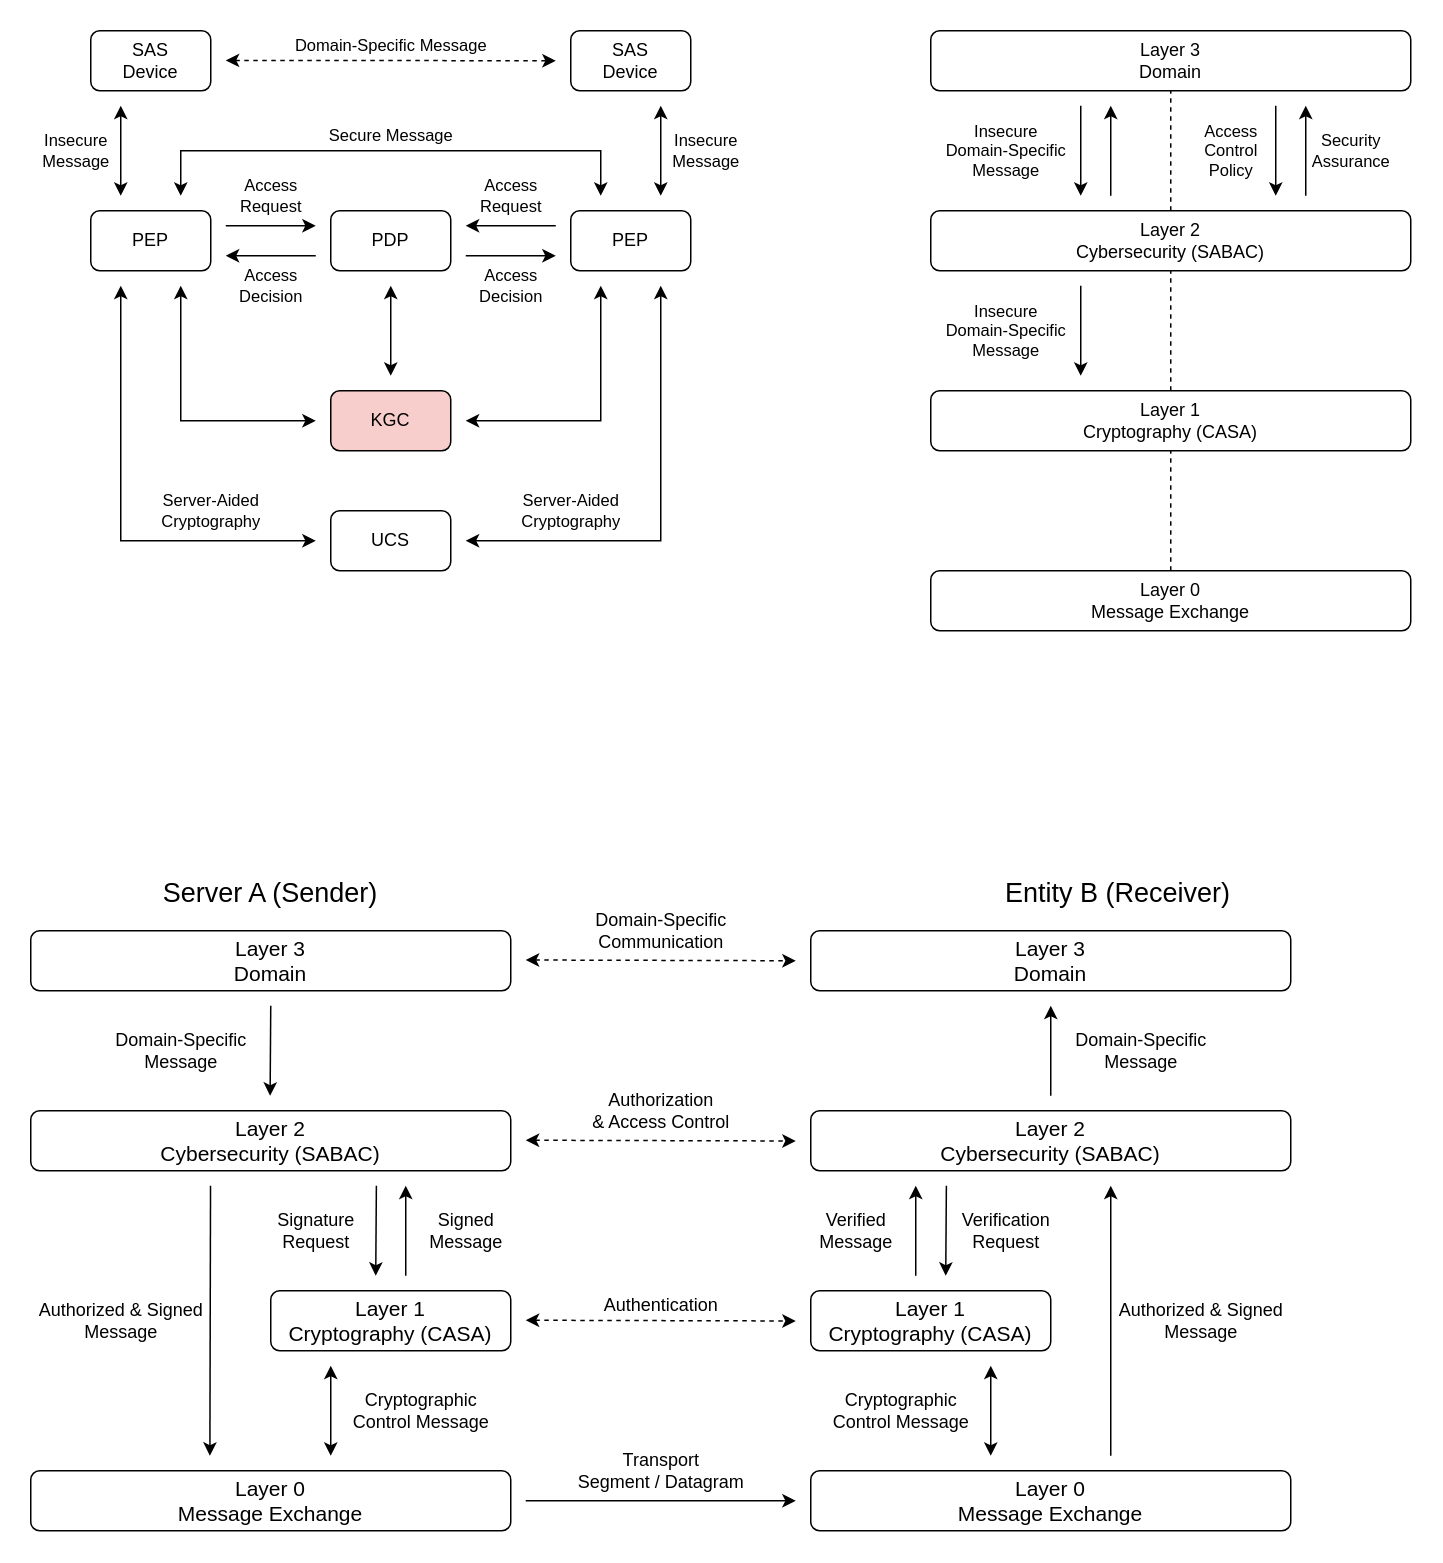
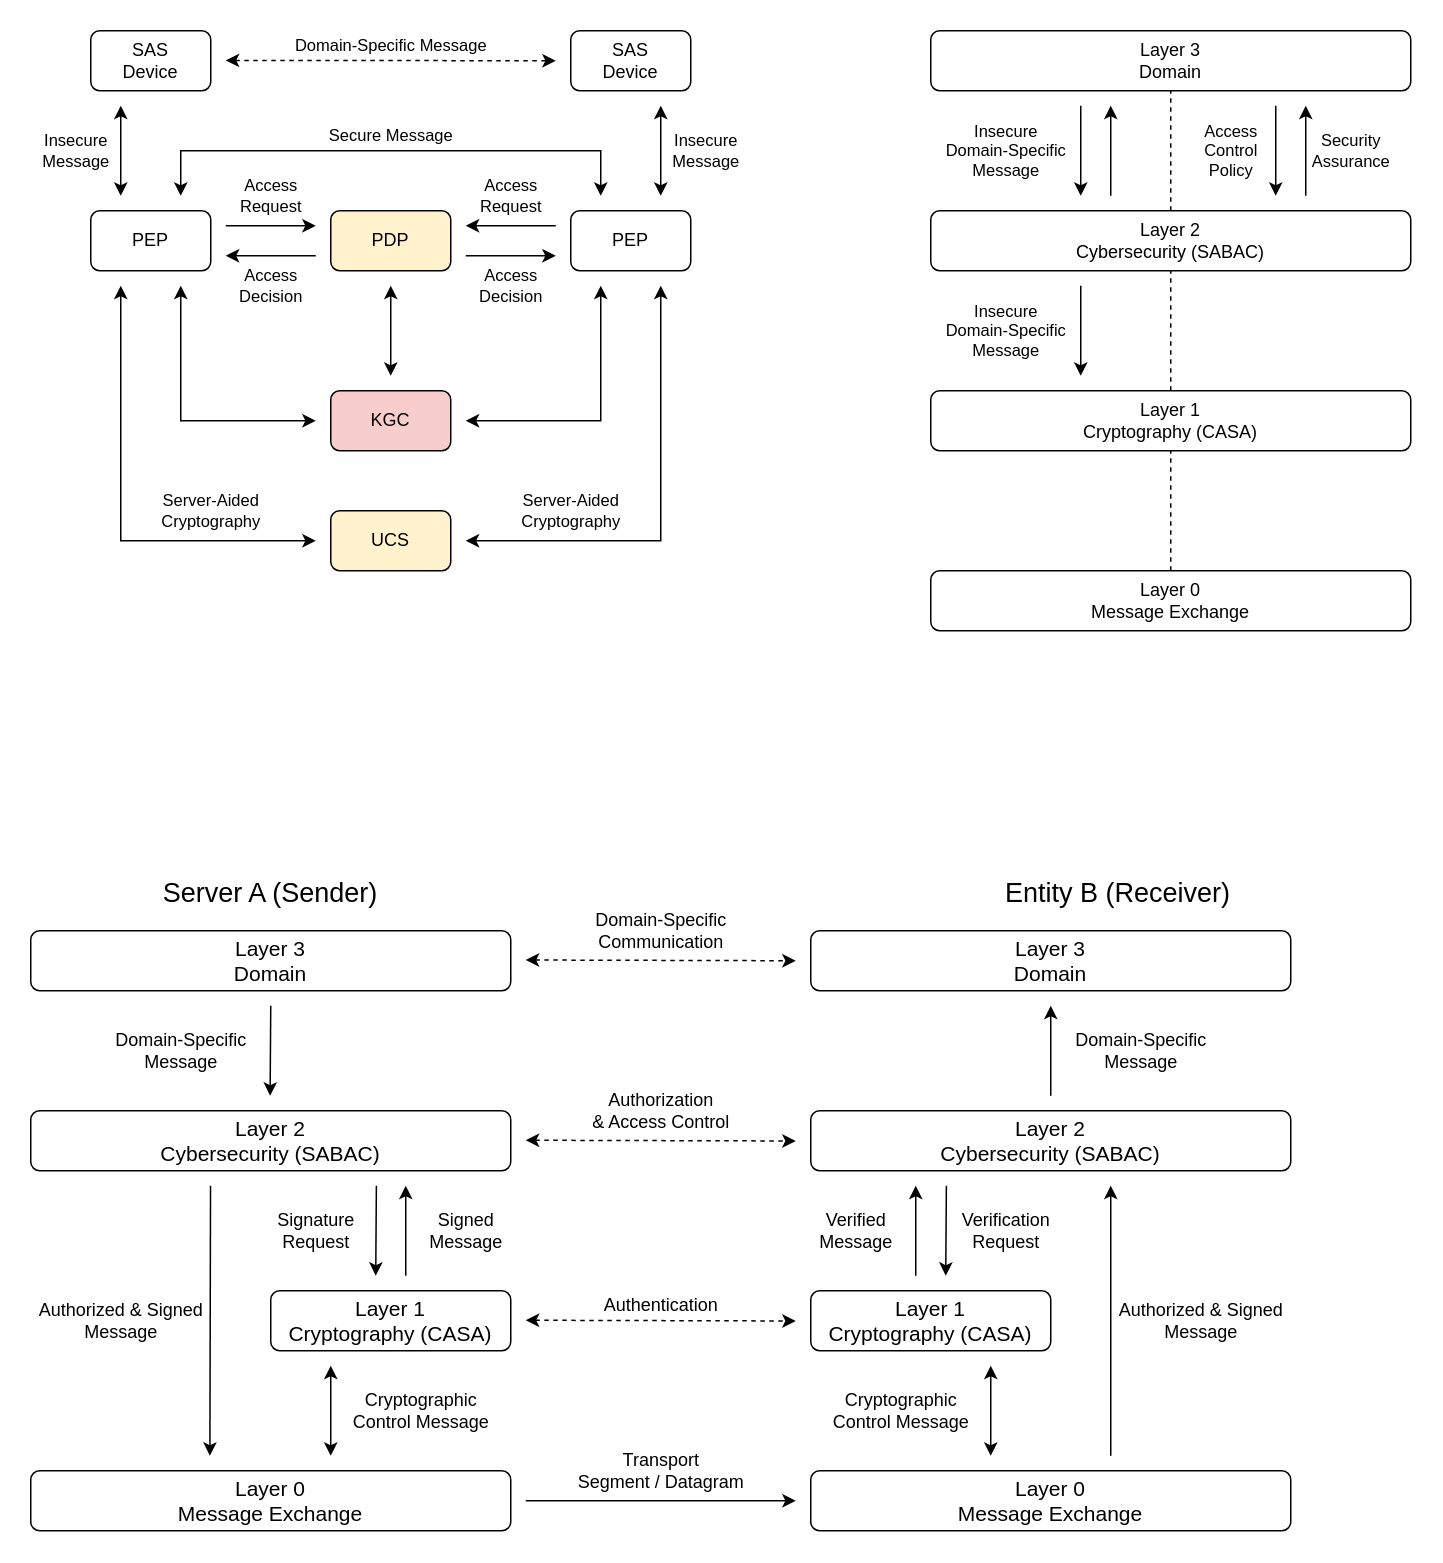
(391, 241) -> (391, 241)
(391, 541) -> (391, 541)
